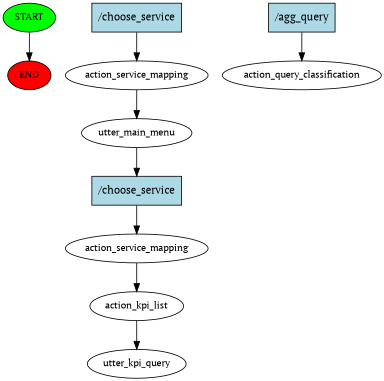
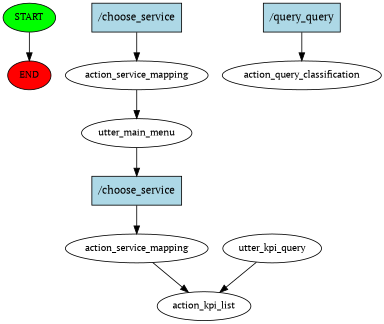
(302, 18) -> (302, 18)
(137, 331) -> (241, 275)
